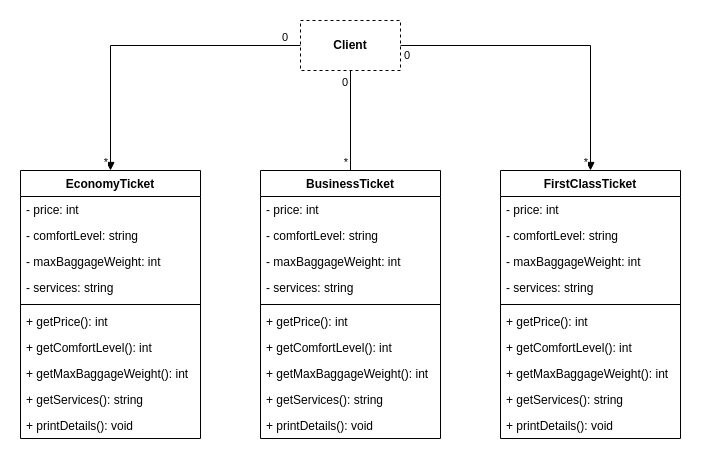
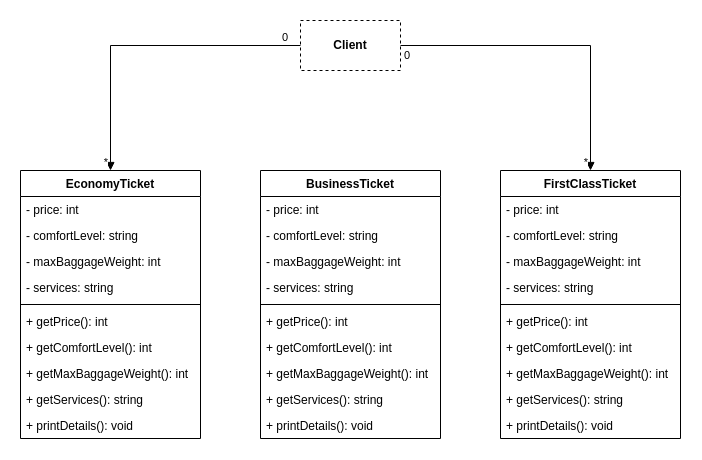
(351, 121) -> none
